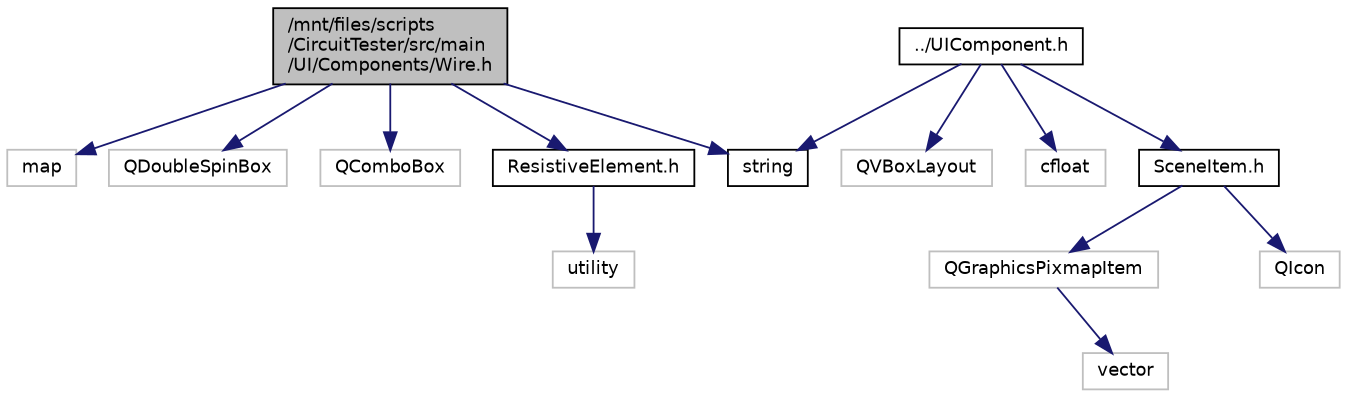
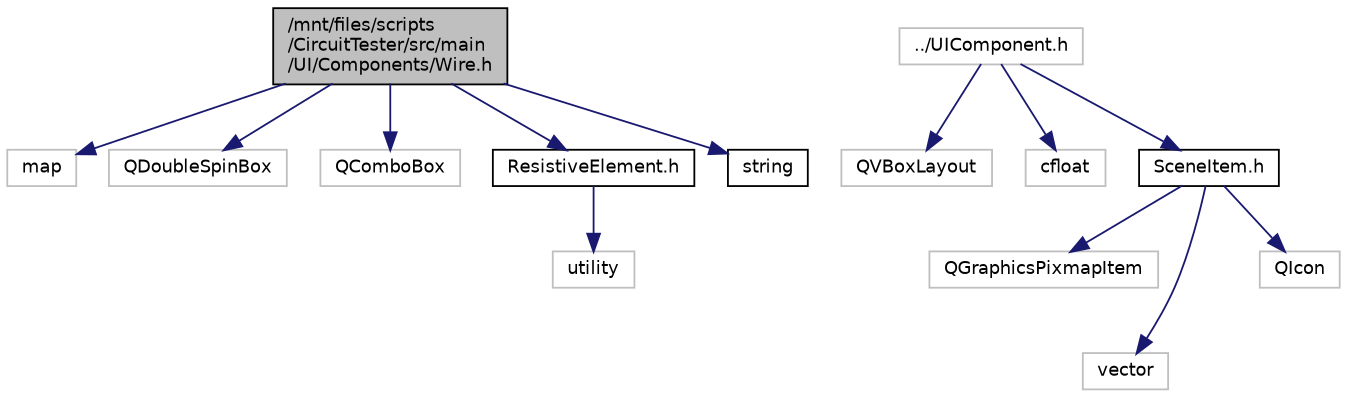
(991, 46) -> (991, 46)
(888, 103) -> none
(1079, 313) -> (1183, 265)
